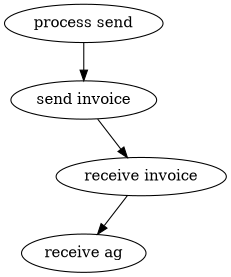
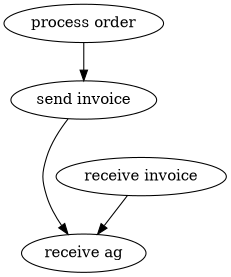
(84, 23) -> (84, 23)
(109, 134) -> (43, 171)
